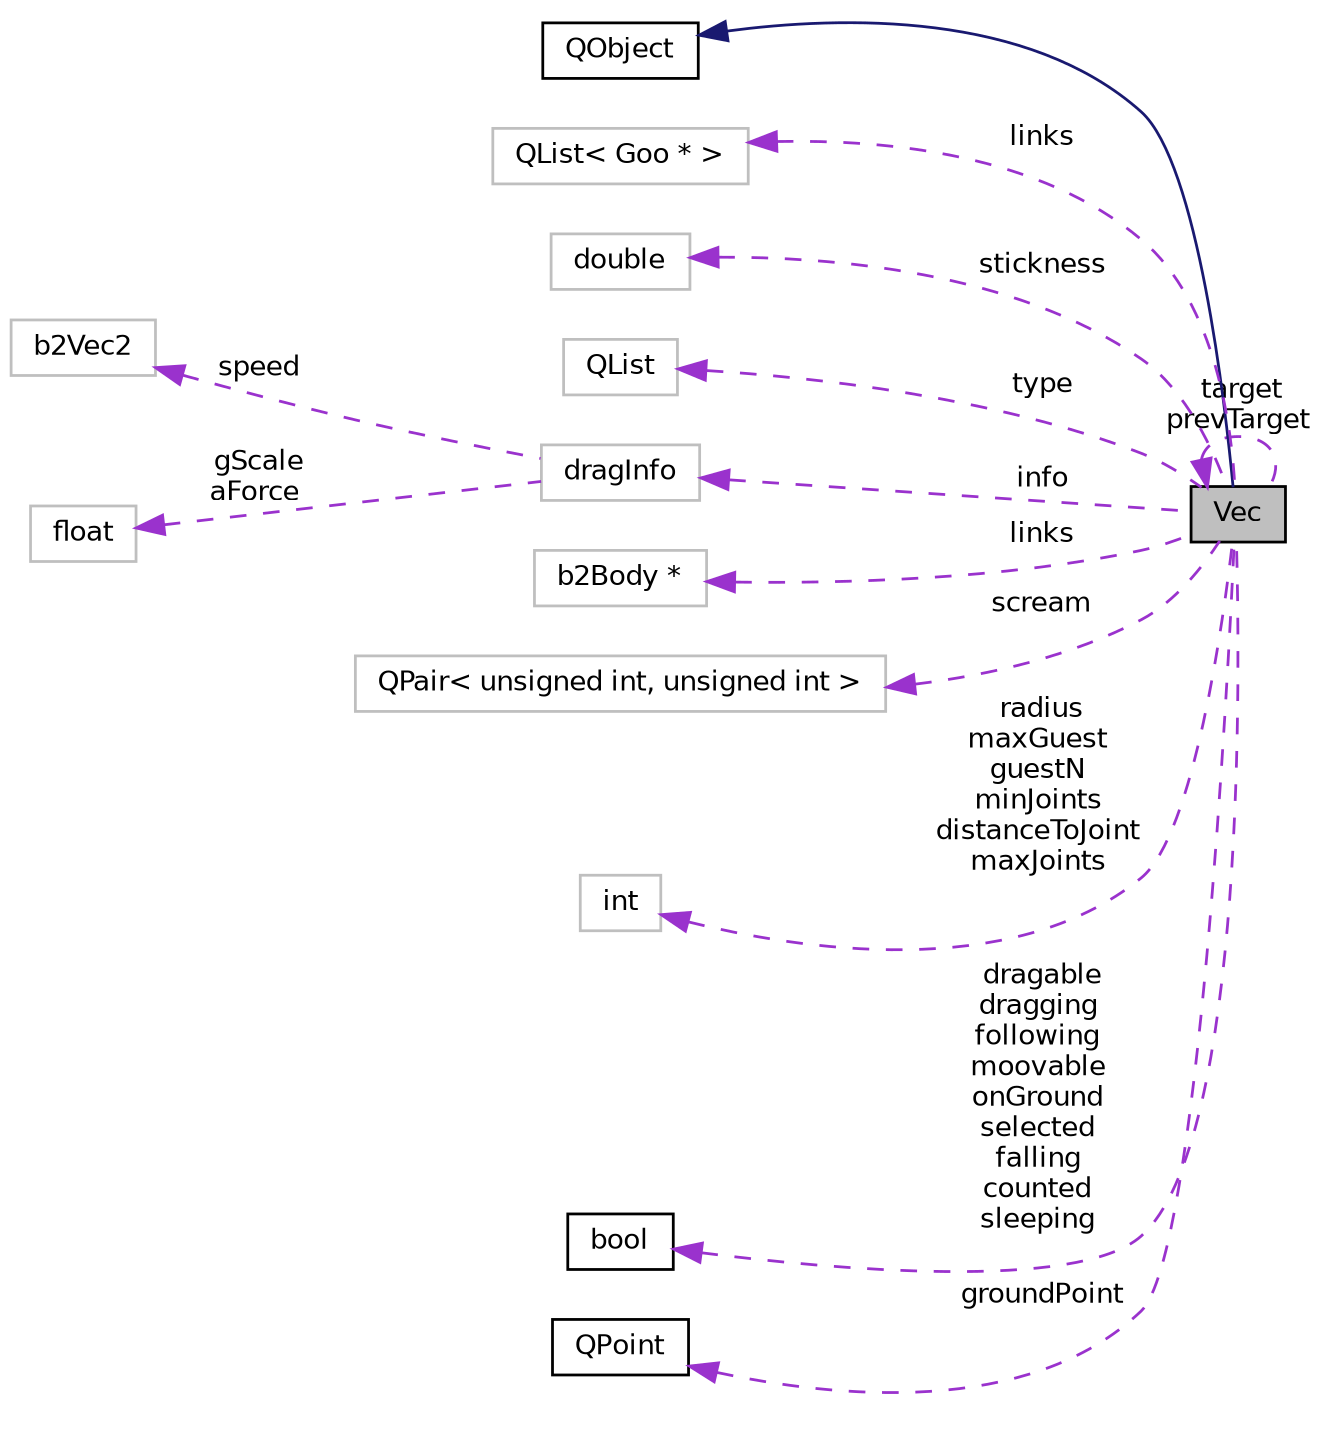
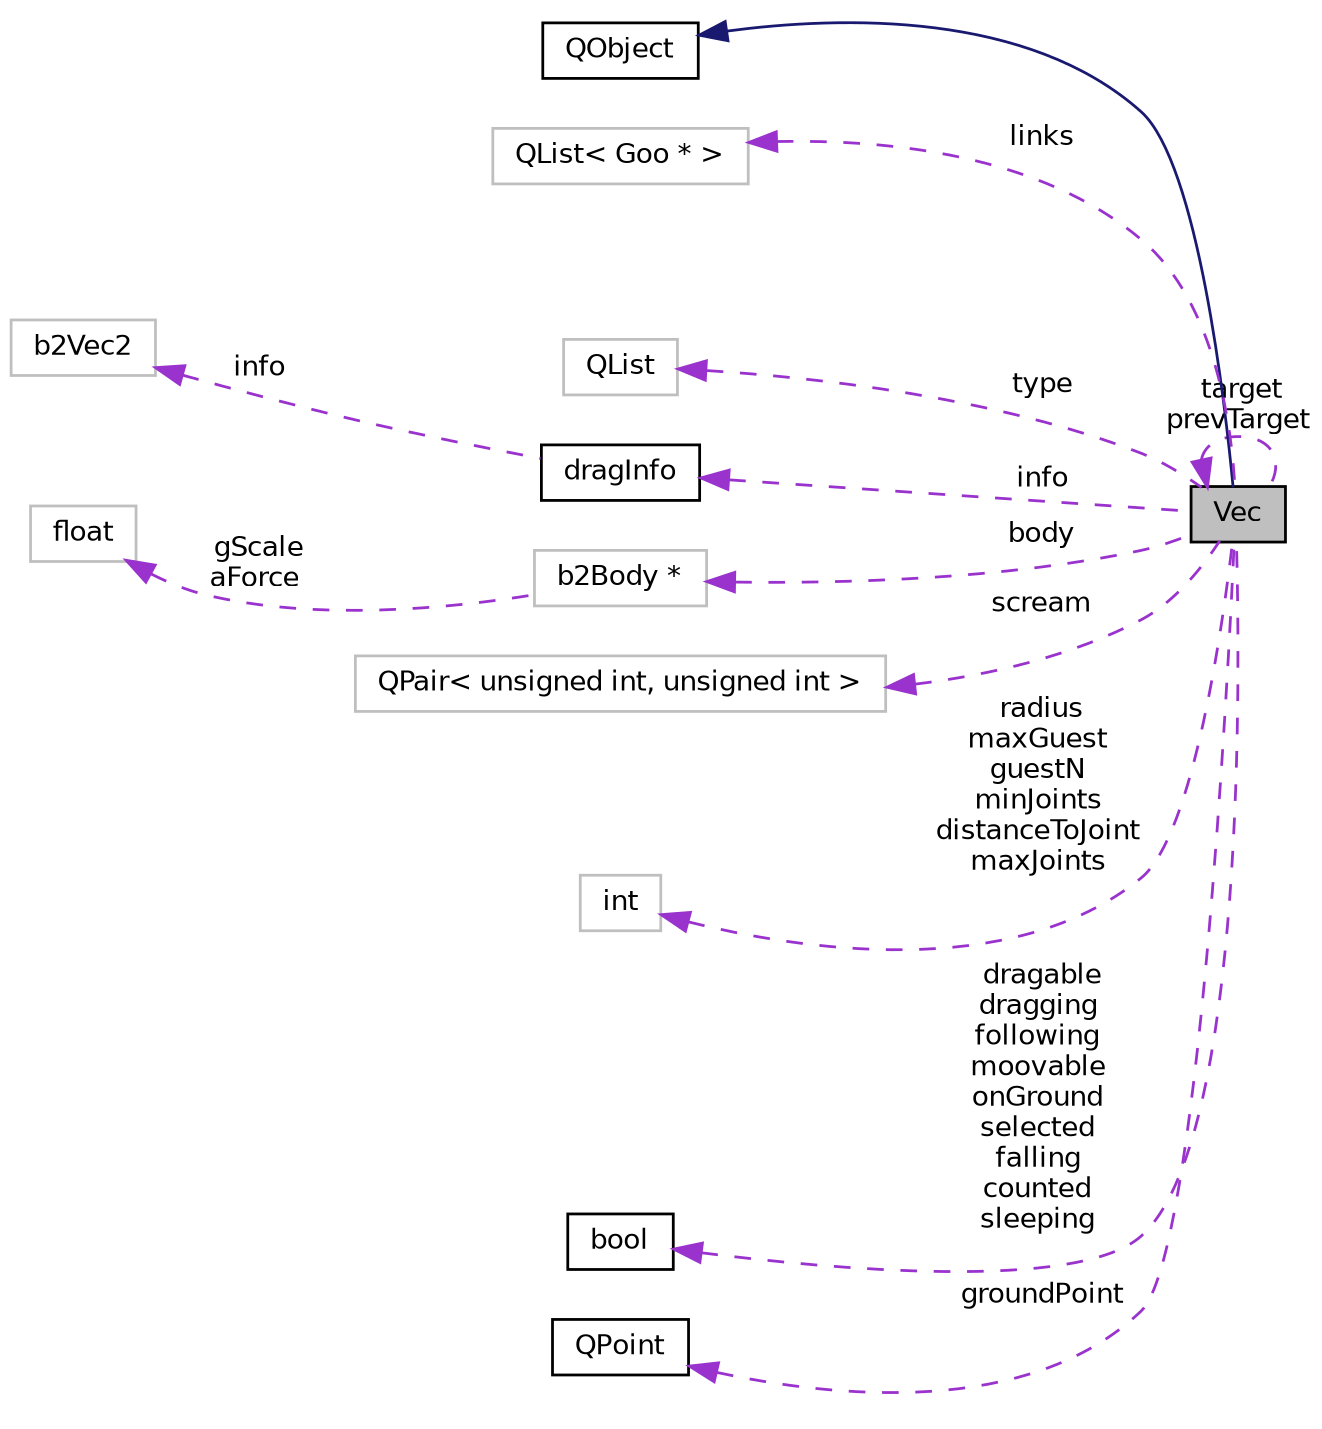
(621, 262) -> none
(255, 369) -> (255, 369)
(621, 473) -> (621, 473)
(352, 503) -> (341, 610)
(1038, 535) -> (1038, 535)
